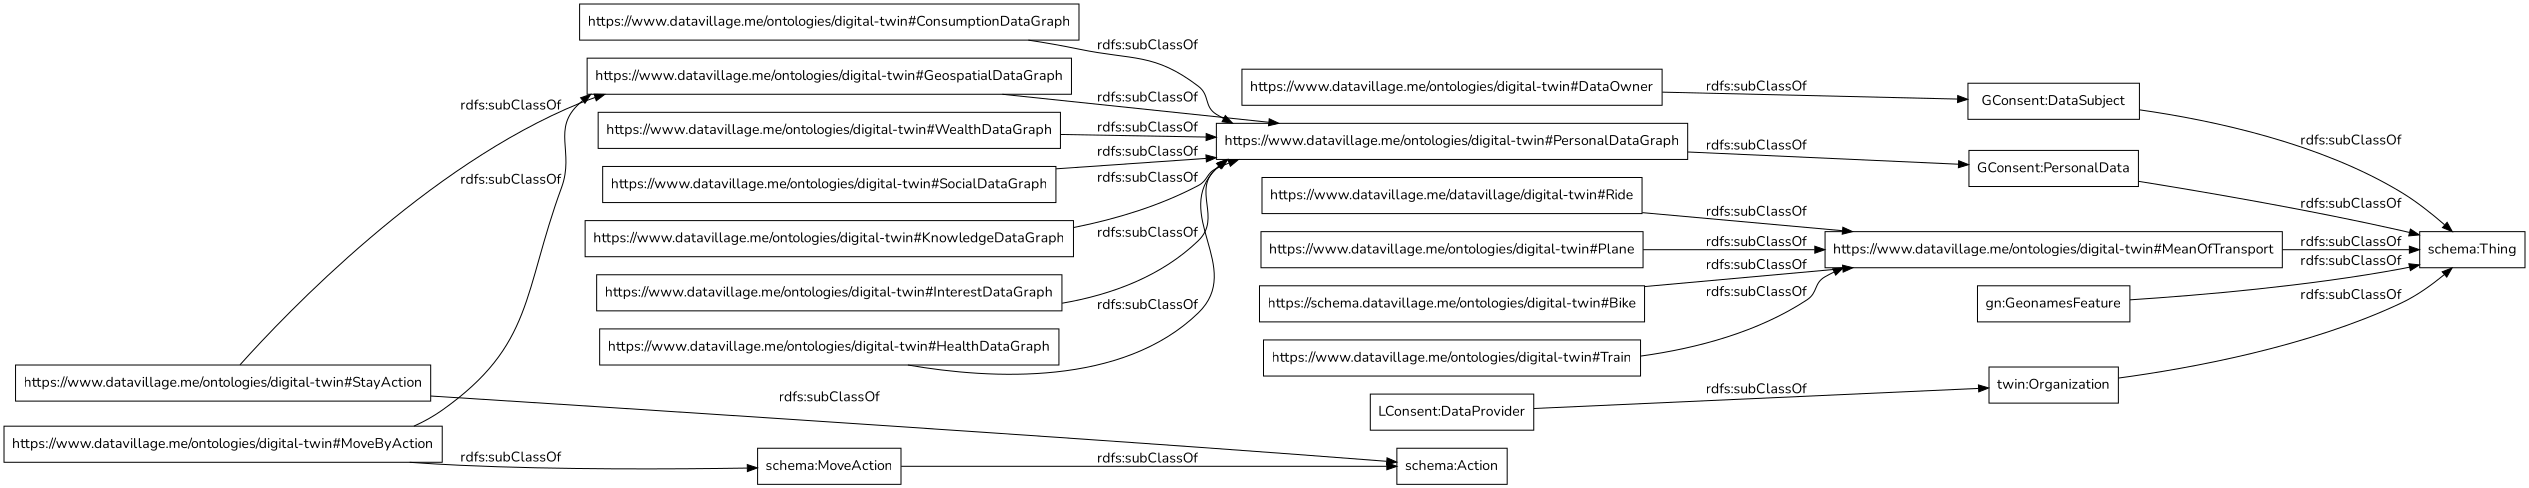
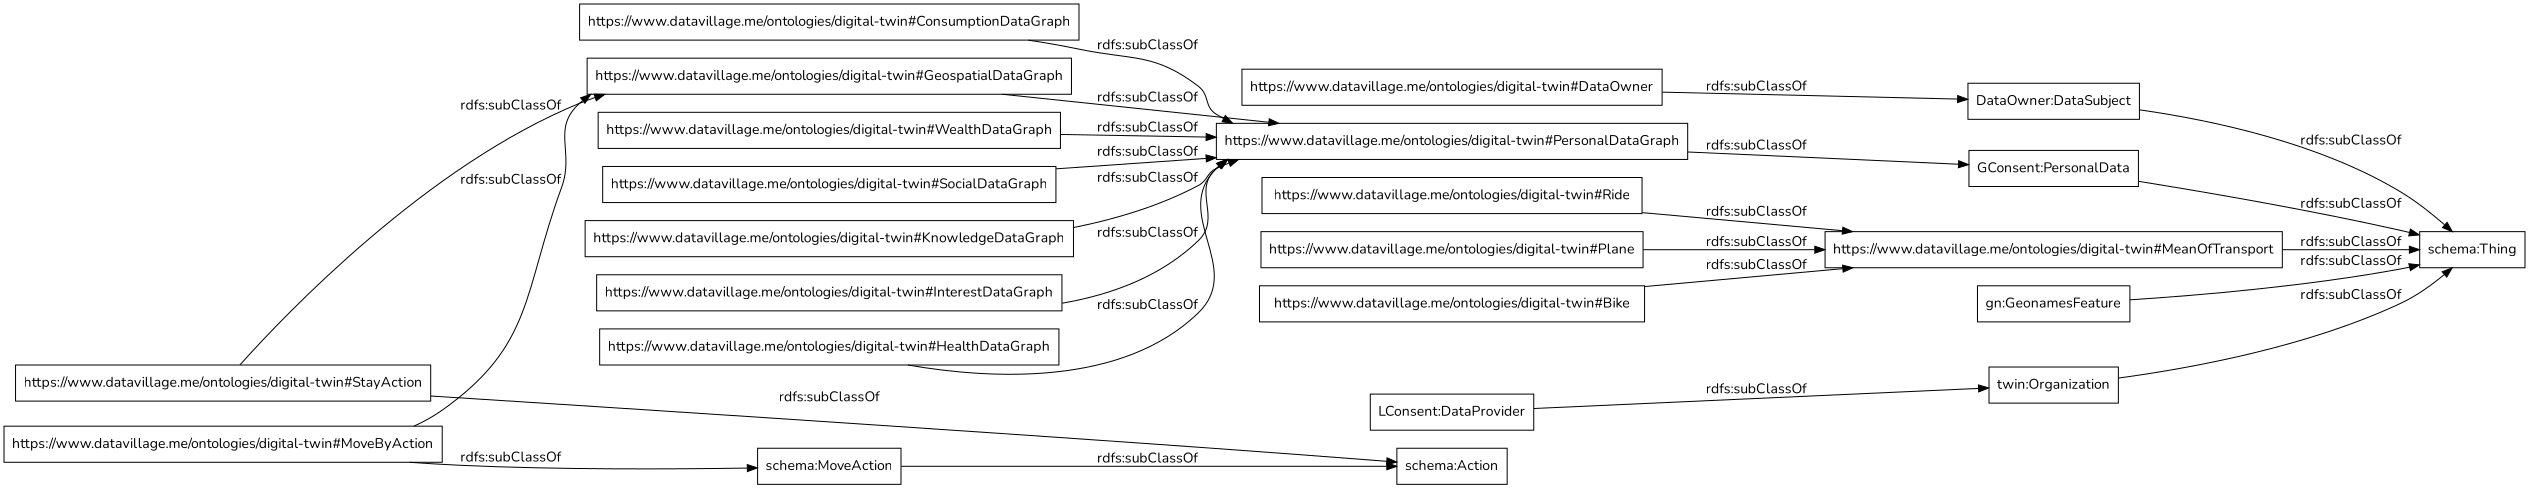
(2054, 101) -> (2054, 101)
(1452, 196) -> (1452, 196)
(1452, 304) -> (1452, 304)
(1452, 358) -> none
